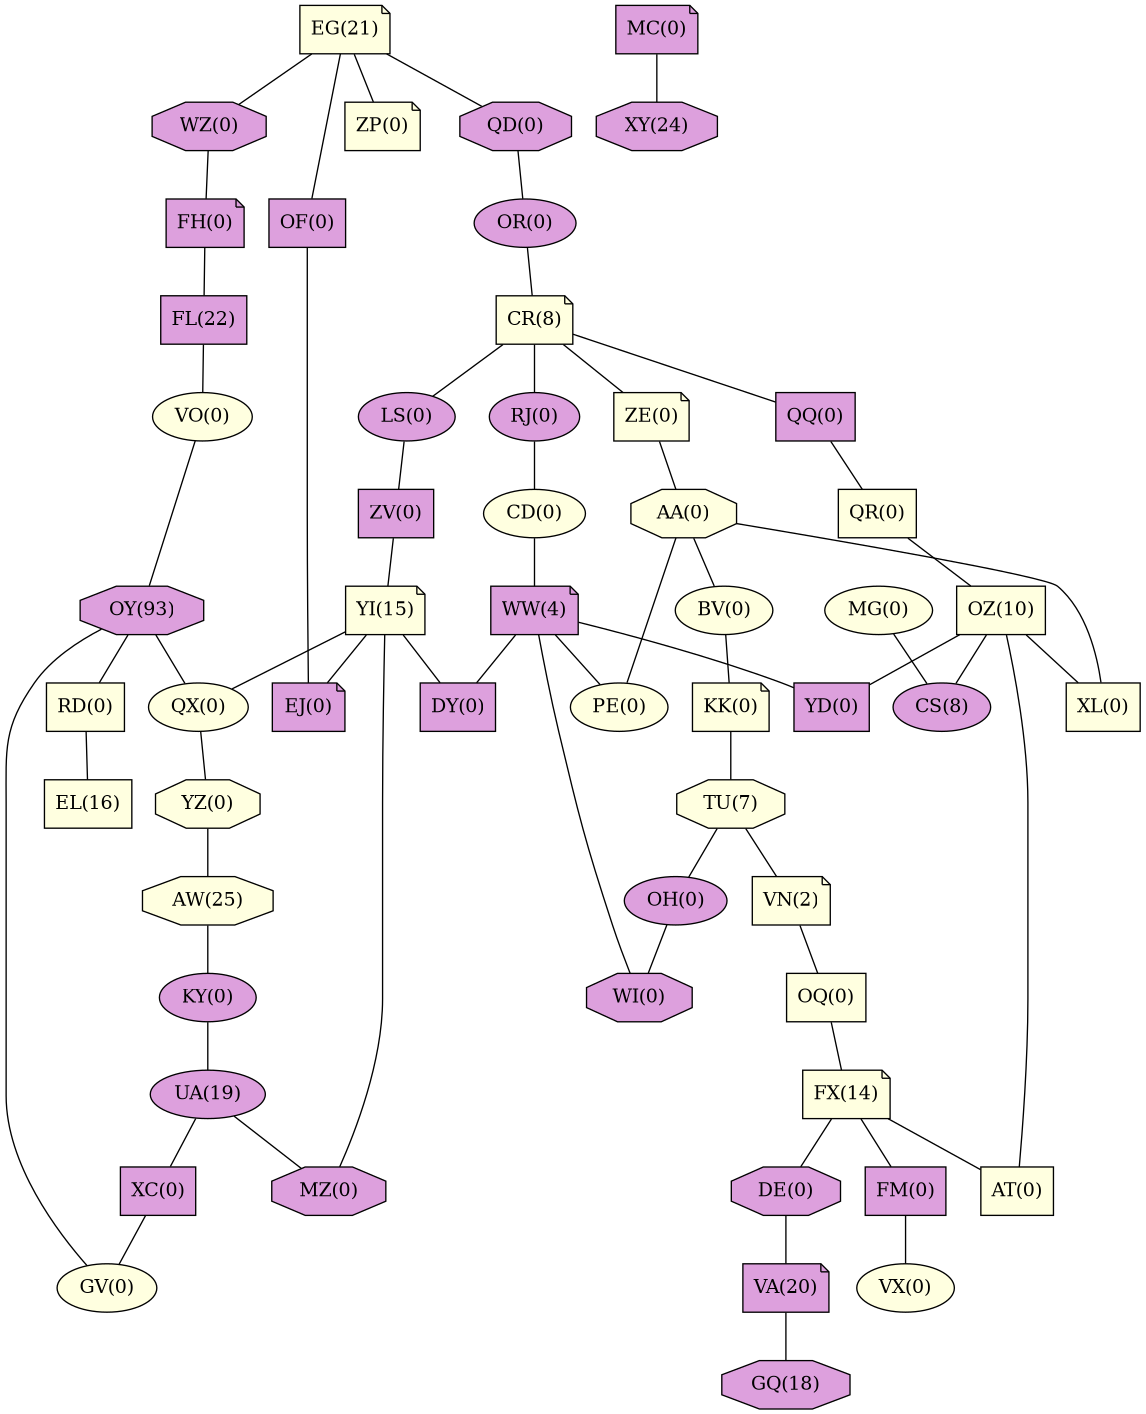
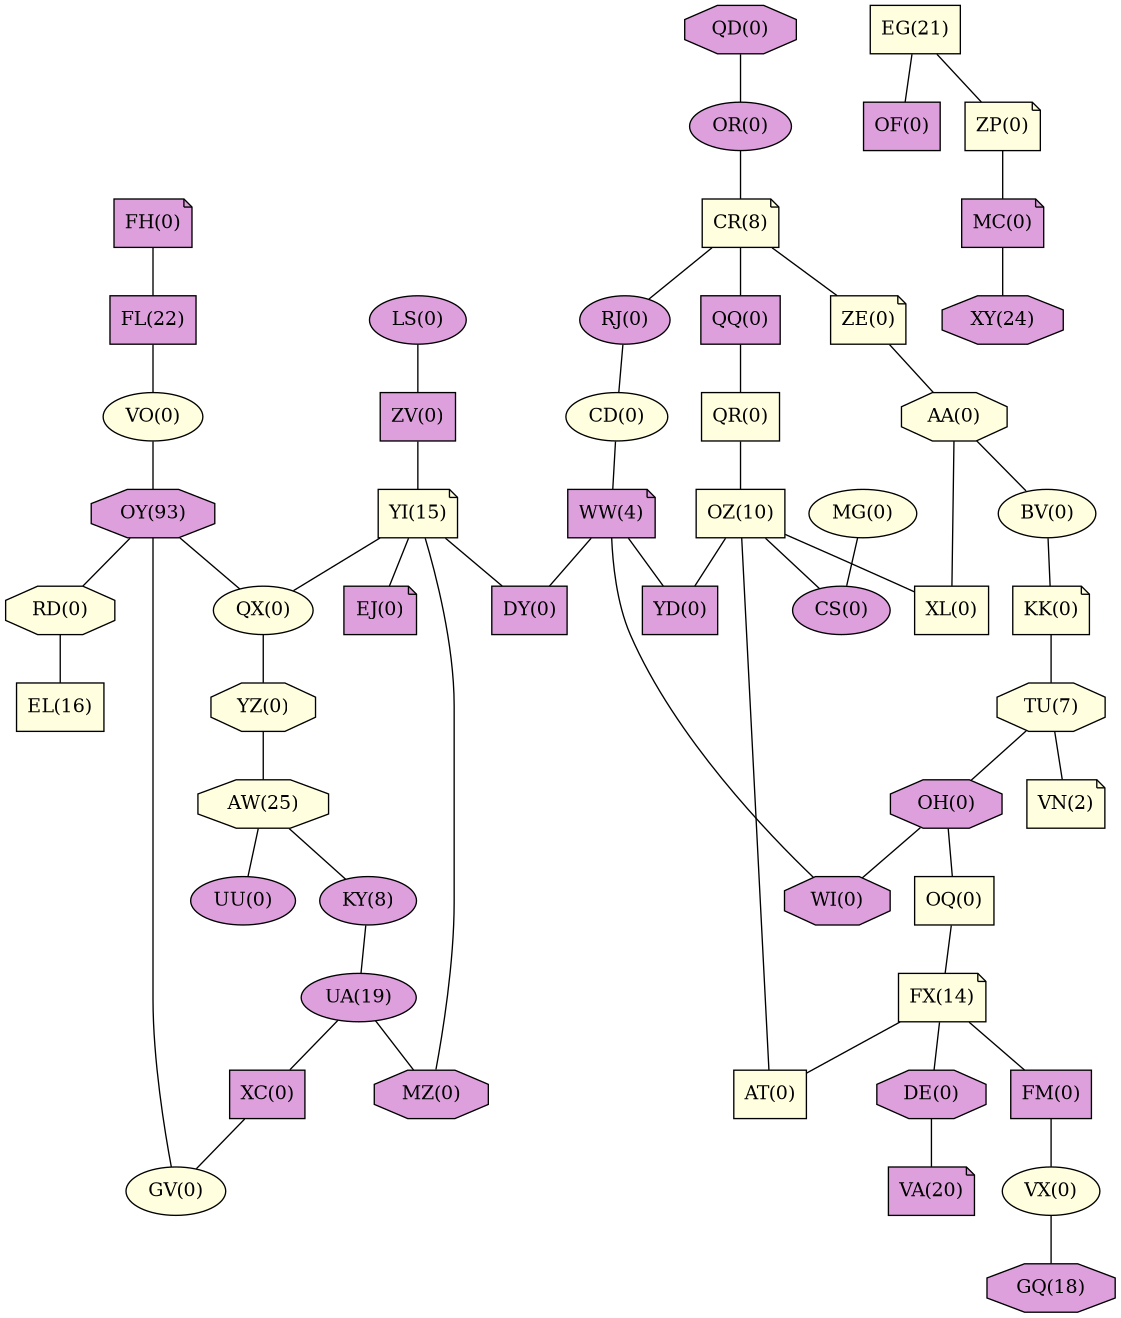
(345, 30) -> (915, 30)
(434, 80) -> none
(209, 126) -> none
none -> (1003, 175)
(468, 370) -> none
(307, 465) -> none
(85, 707) -> (60, 610)
(619, 707) -> none
(942, 707) -> (841, 610)
none -> (243, 901)
(676, 901) -> (946, 804)
(809, 949) -> (950, 853)
(208, 998) -> (368, 901)
(786, 1337) -> (1051, 1240)
